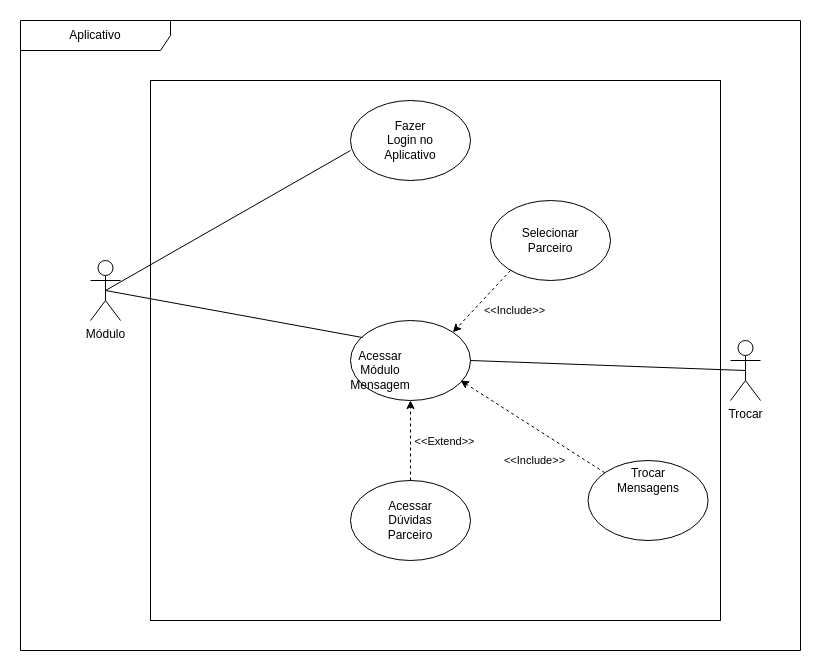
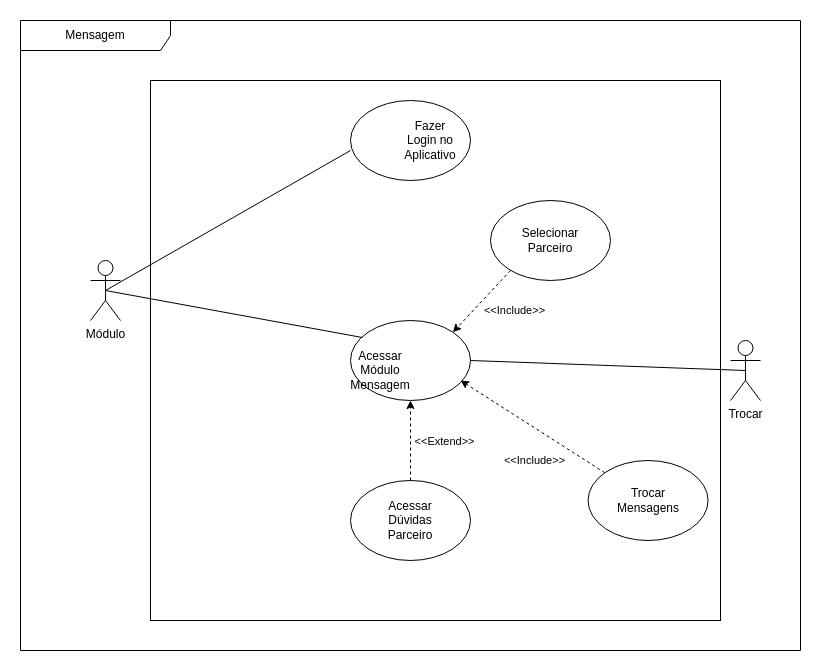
(96, 36) -> (96, 36)
(411, 141) -> (431, 141)
(648, 481) -> (648, 501)
